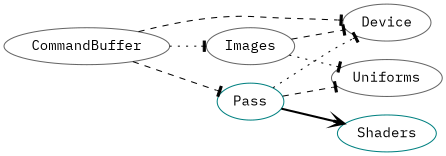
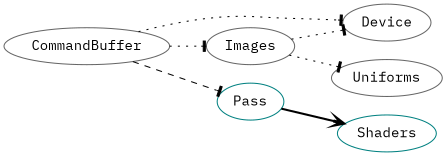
(237, 16) -> (237, 16)
(316, 35) -> (316, 35)
(306, 66) -> none
(308, 92) -> none
